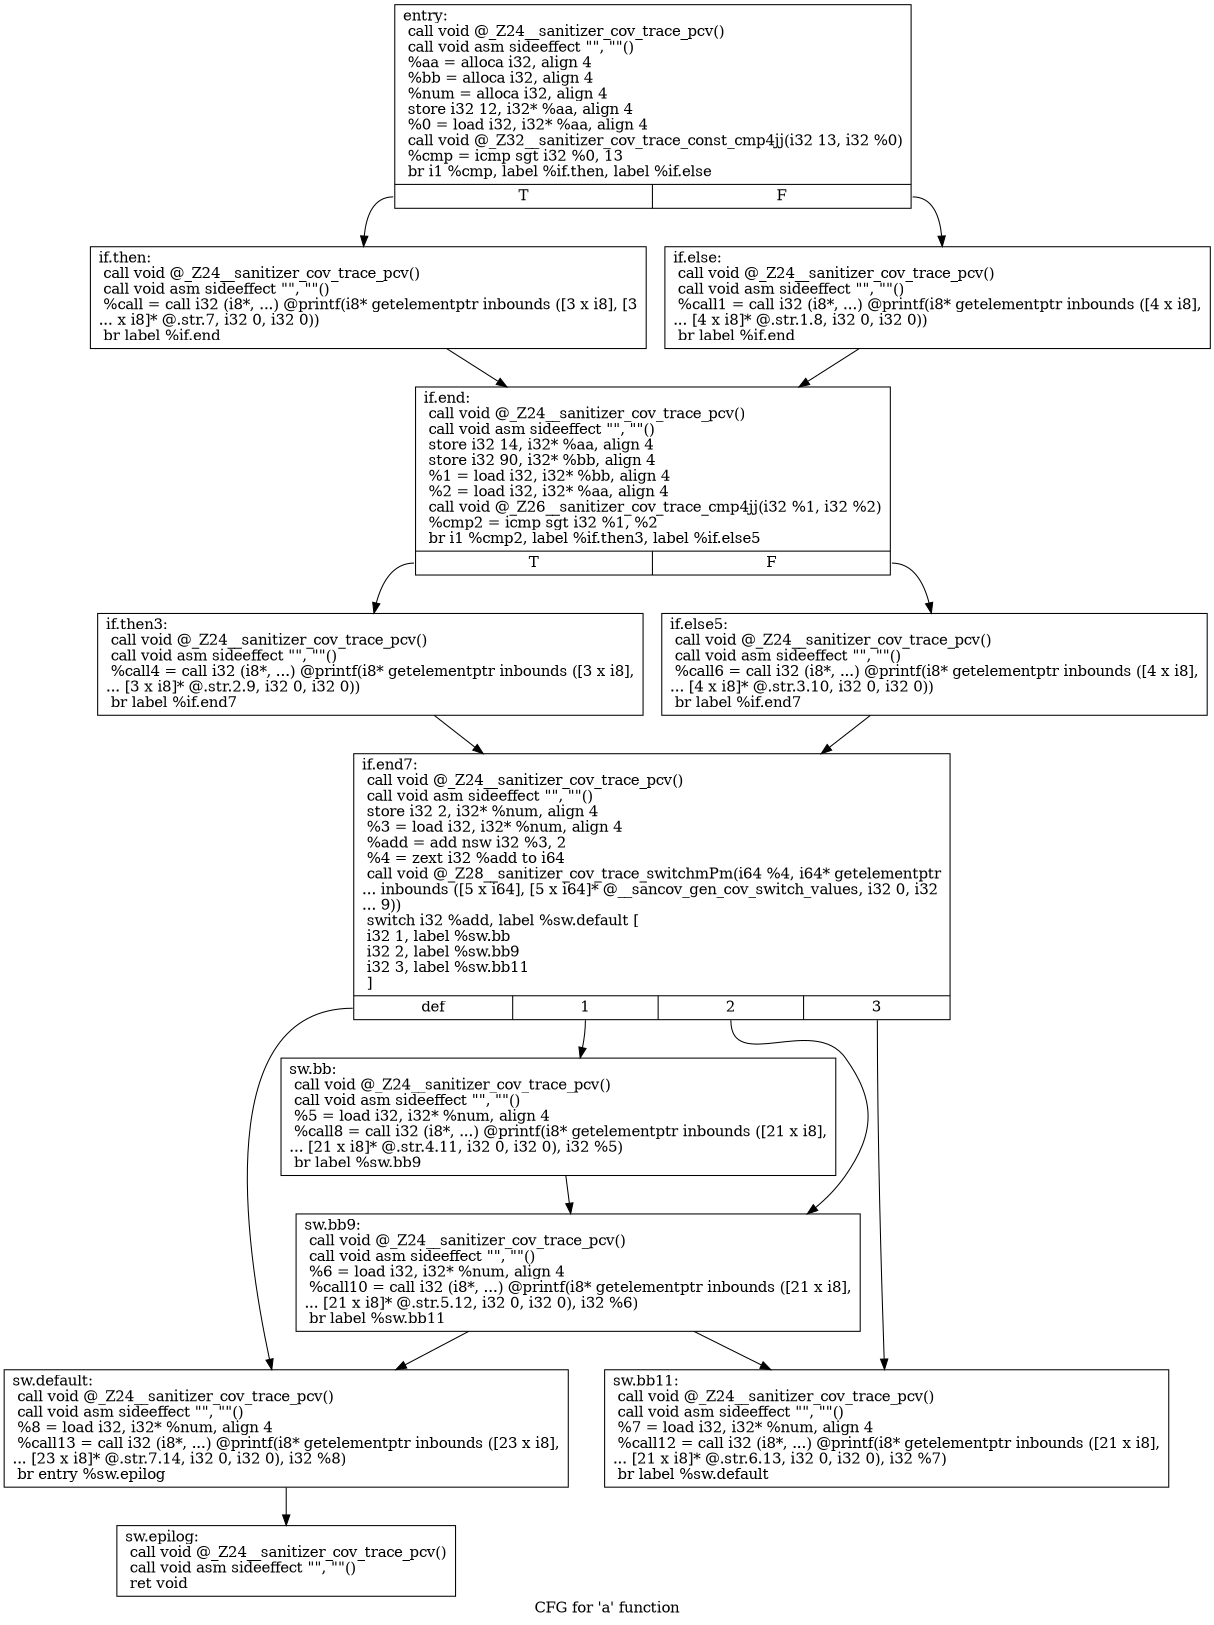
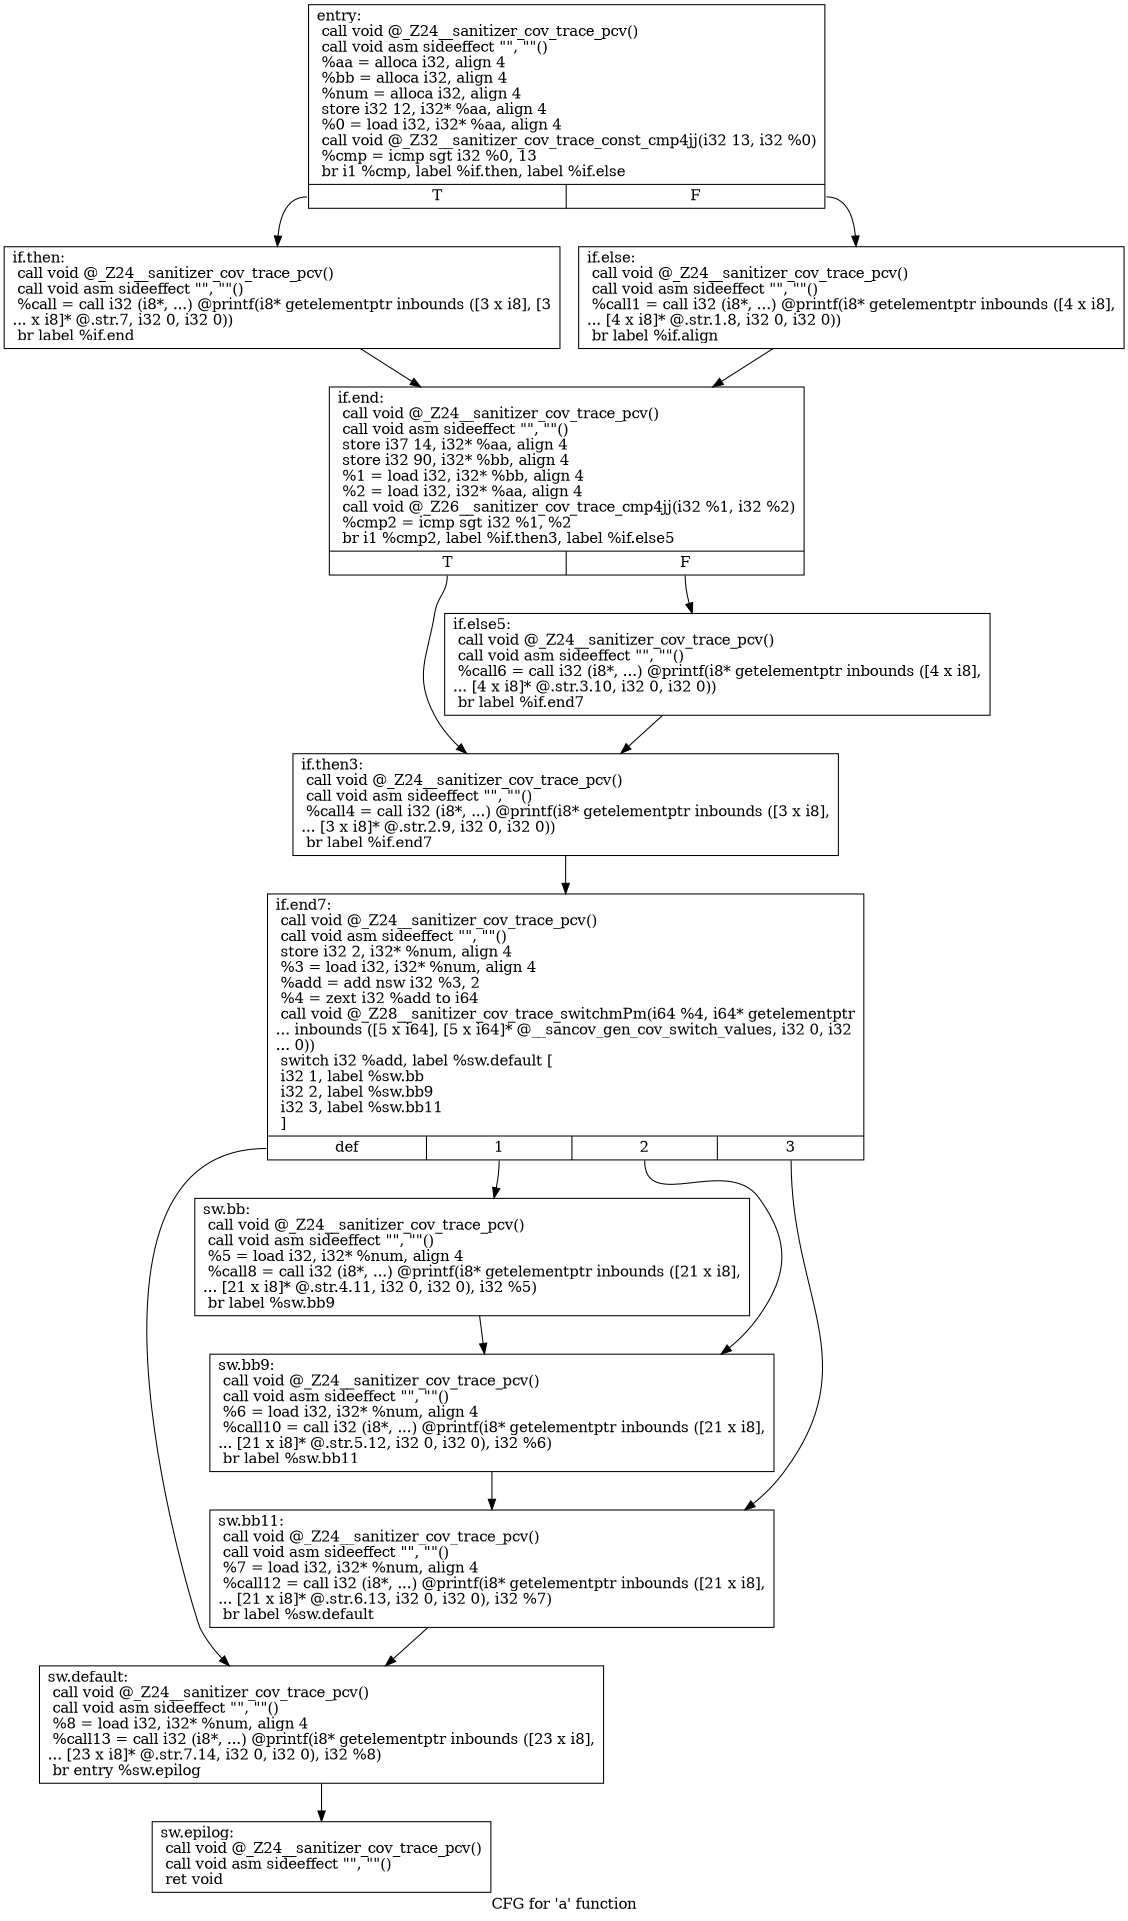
(734, 336) -> (653, 336)
(539, 445) -> (453, 445)
(850, 731) -> (646, 731)
(382, 905) -> (296, 1046)
(437, 1348) -> (411, 1643)
